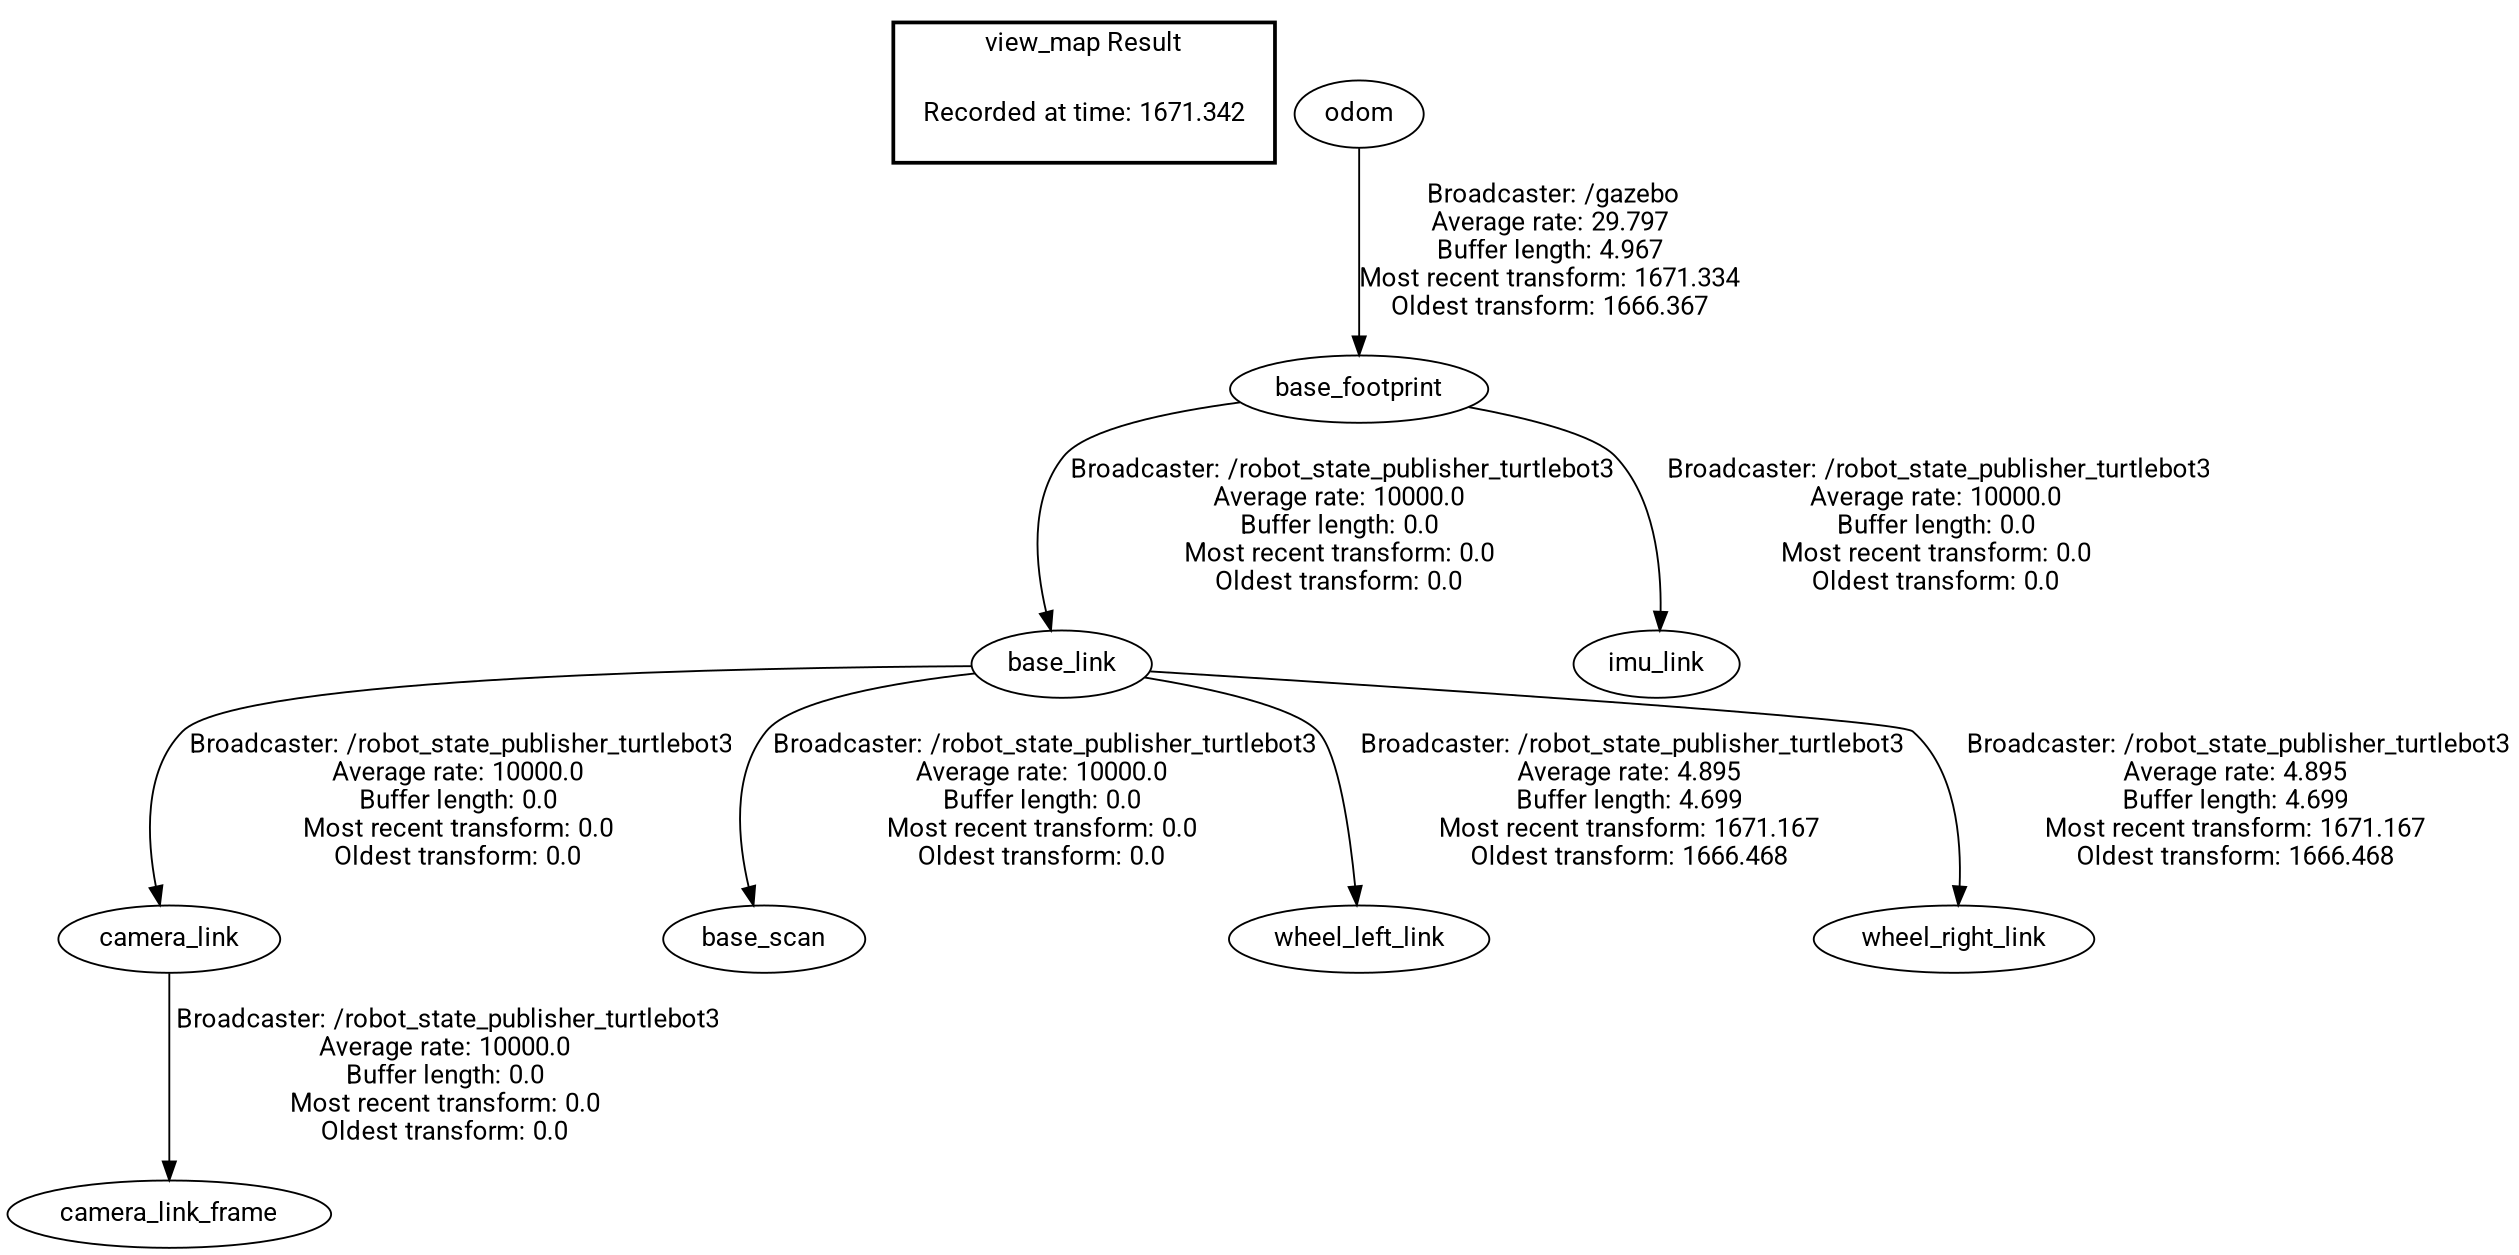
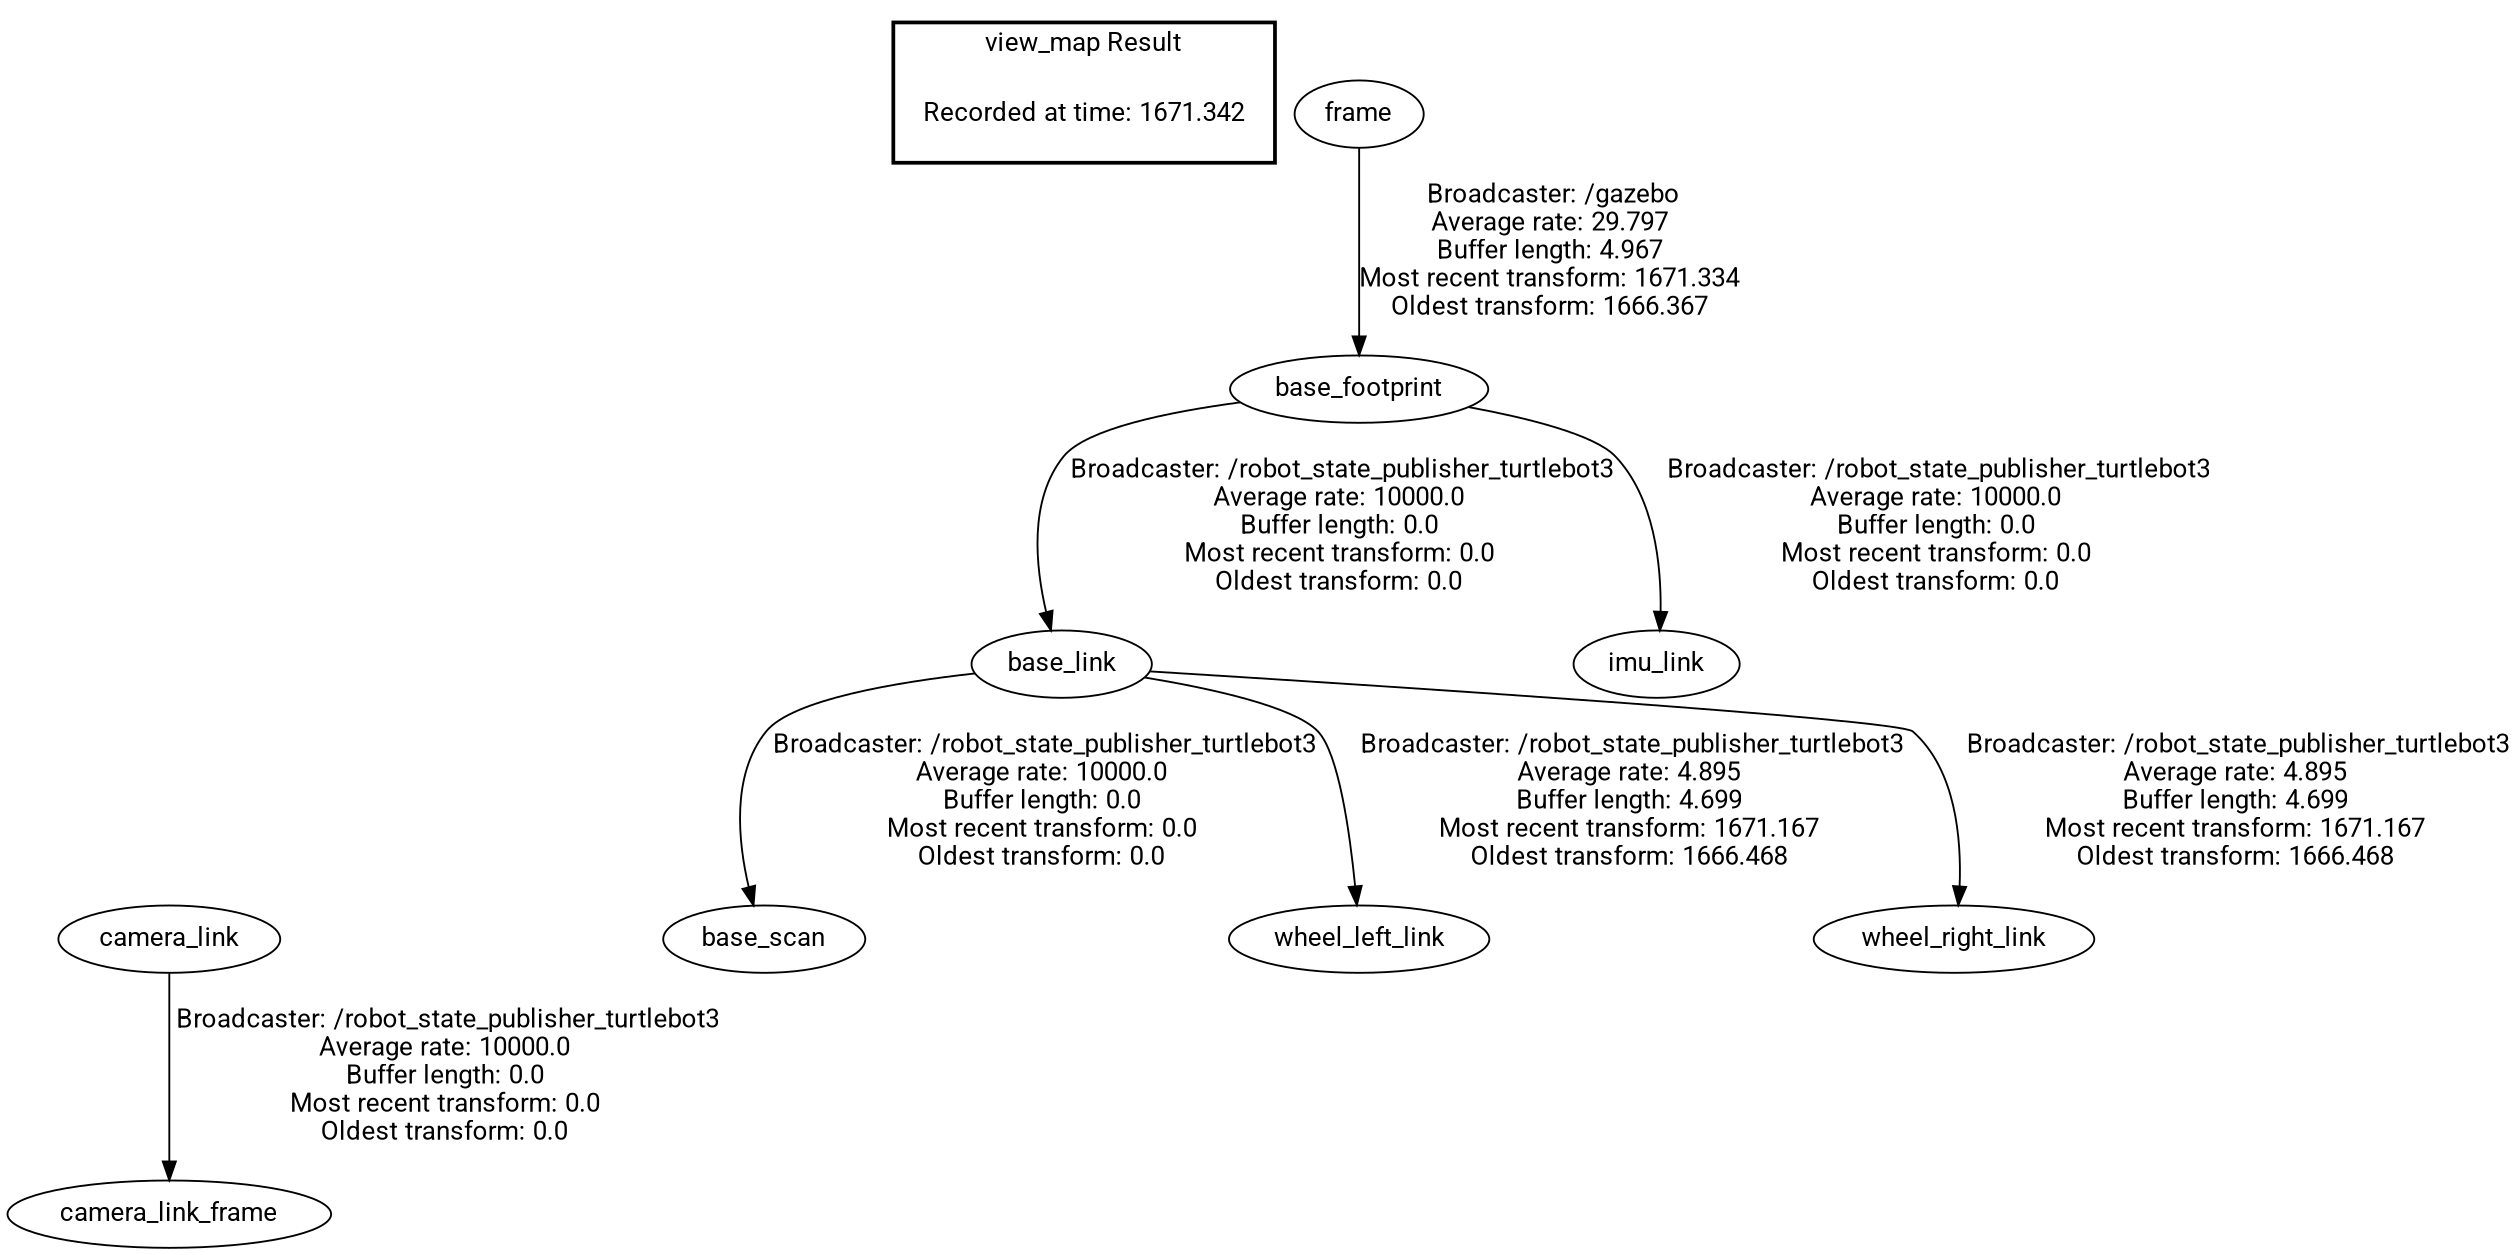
(1359, 114) -> (1359, 114)
(492, 680) -> none
